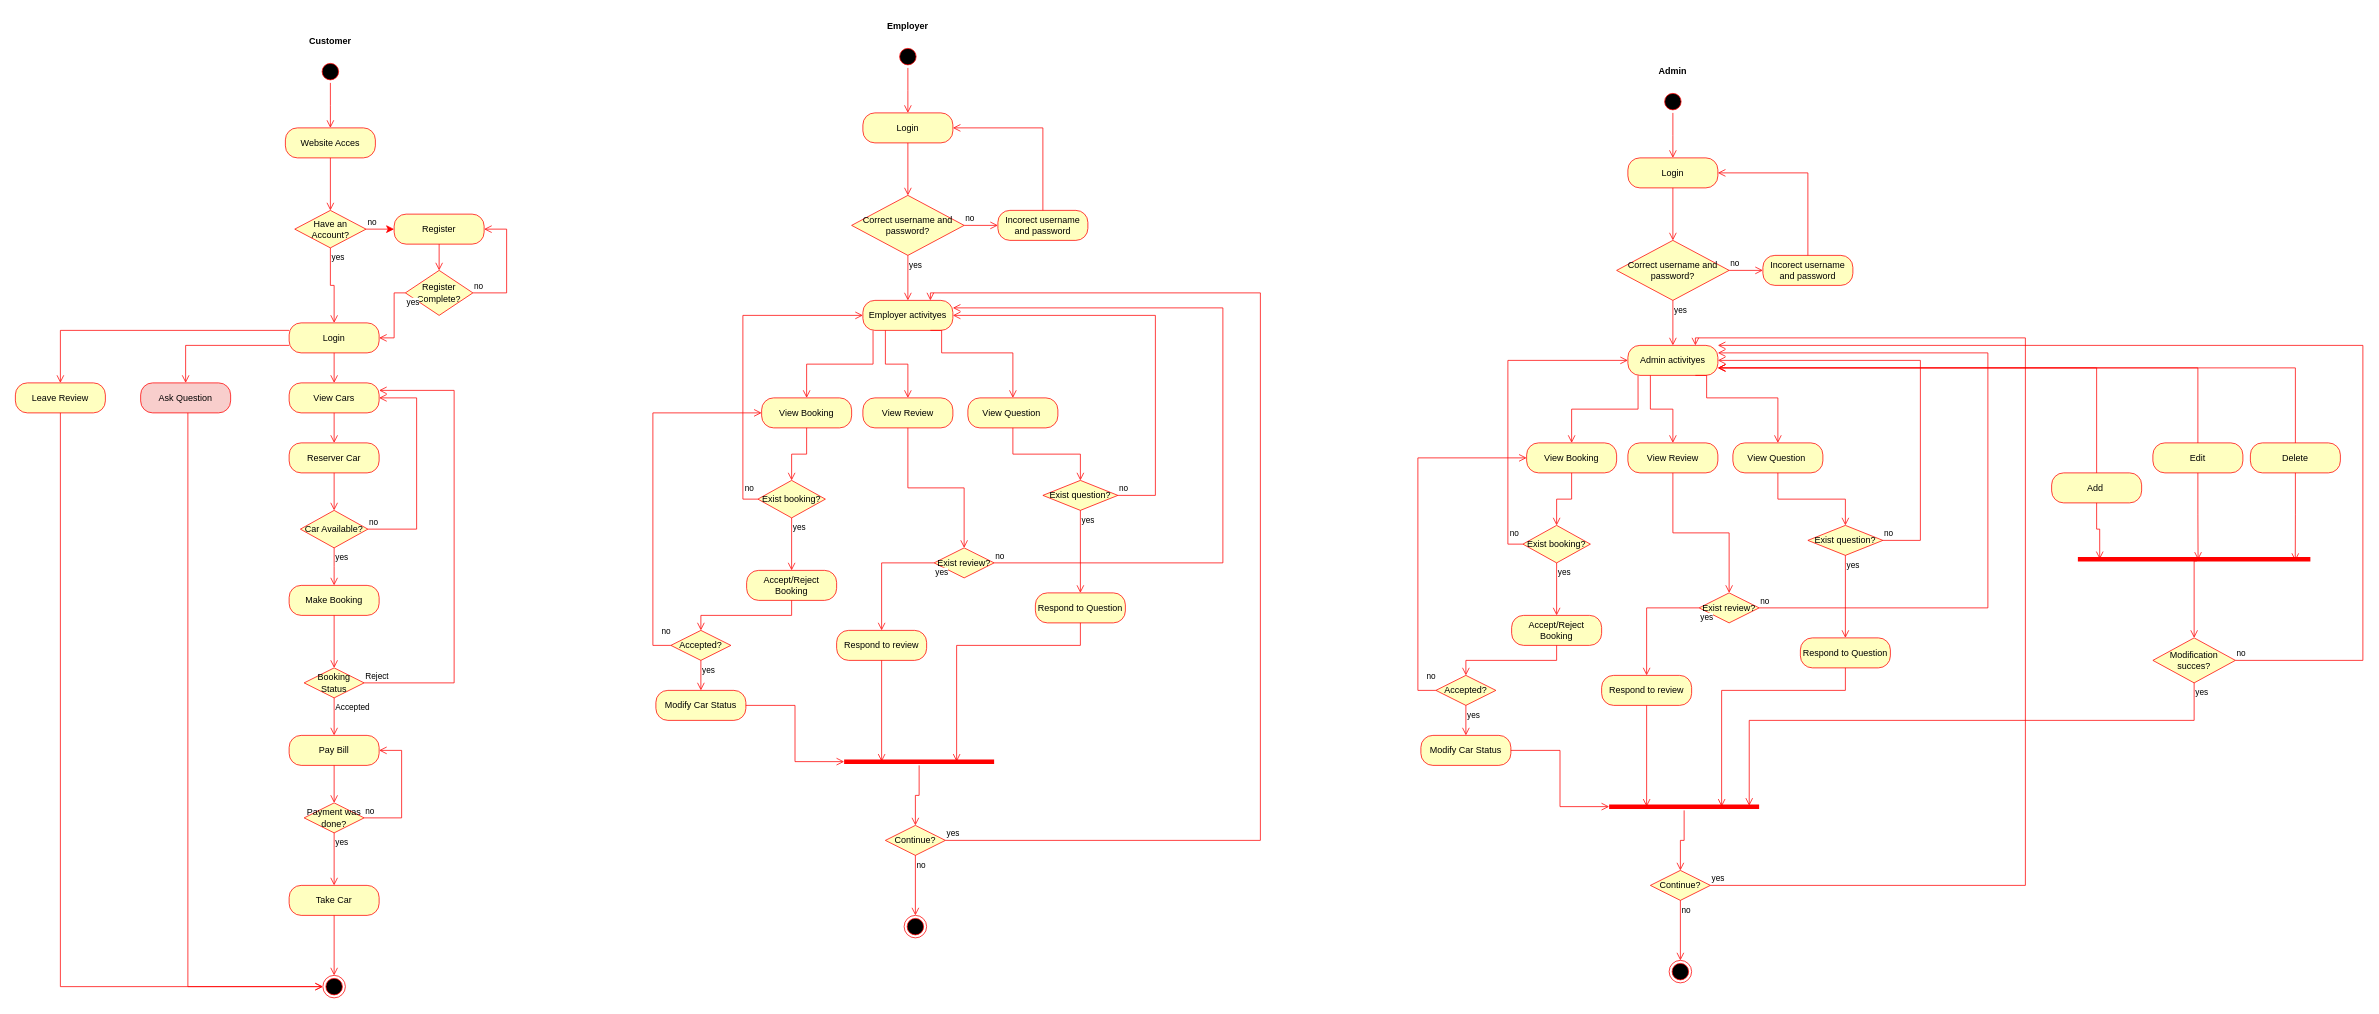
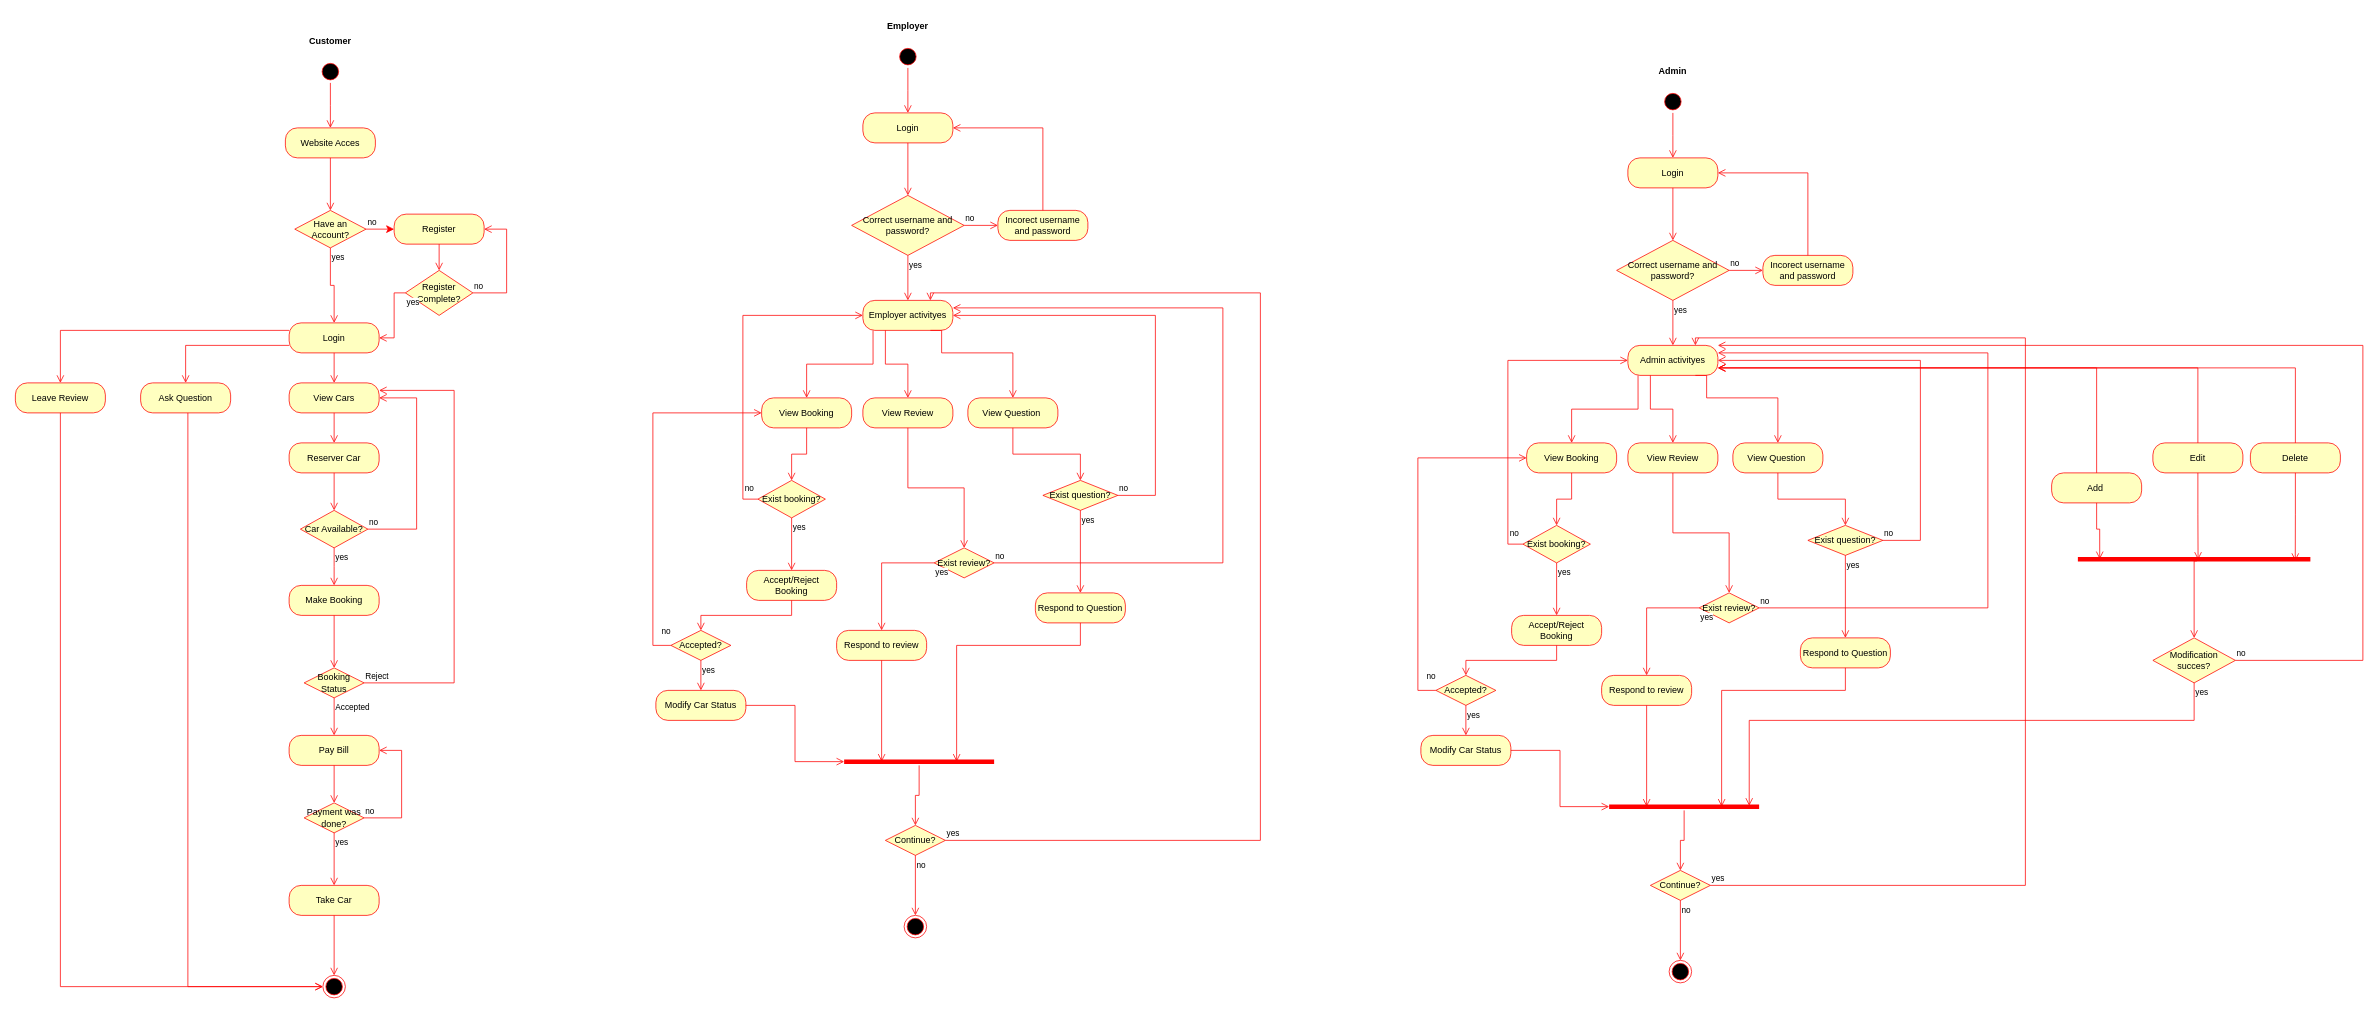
(186, 398) -> (186, 398)
